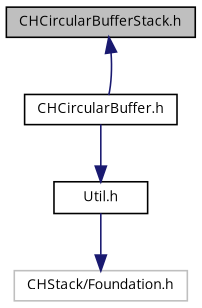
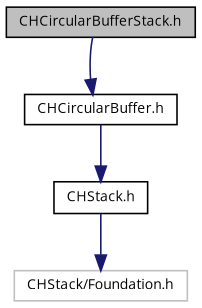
(111, 74) -> (90, 58)
(101, 198) -> (101, 198)
